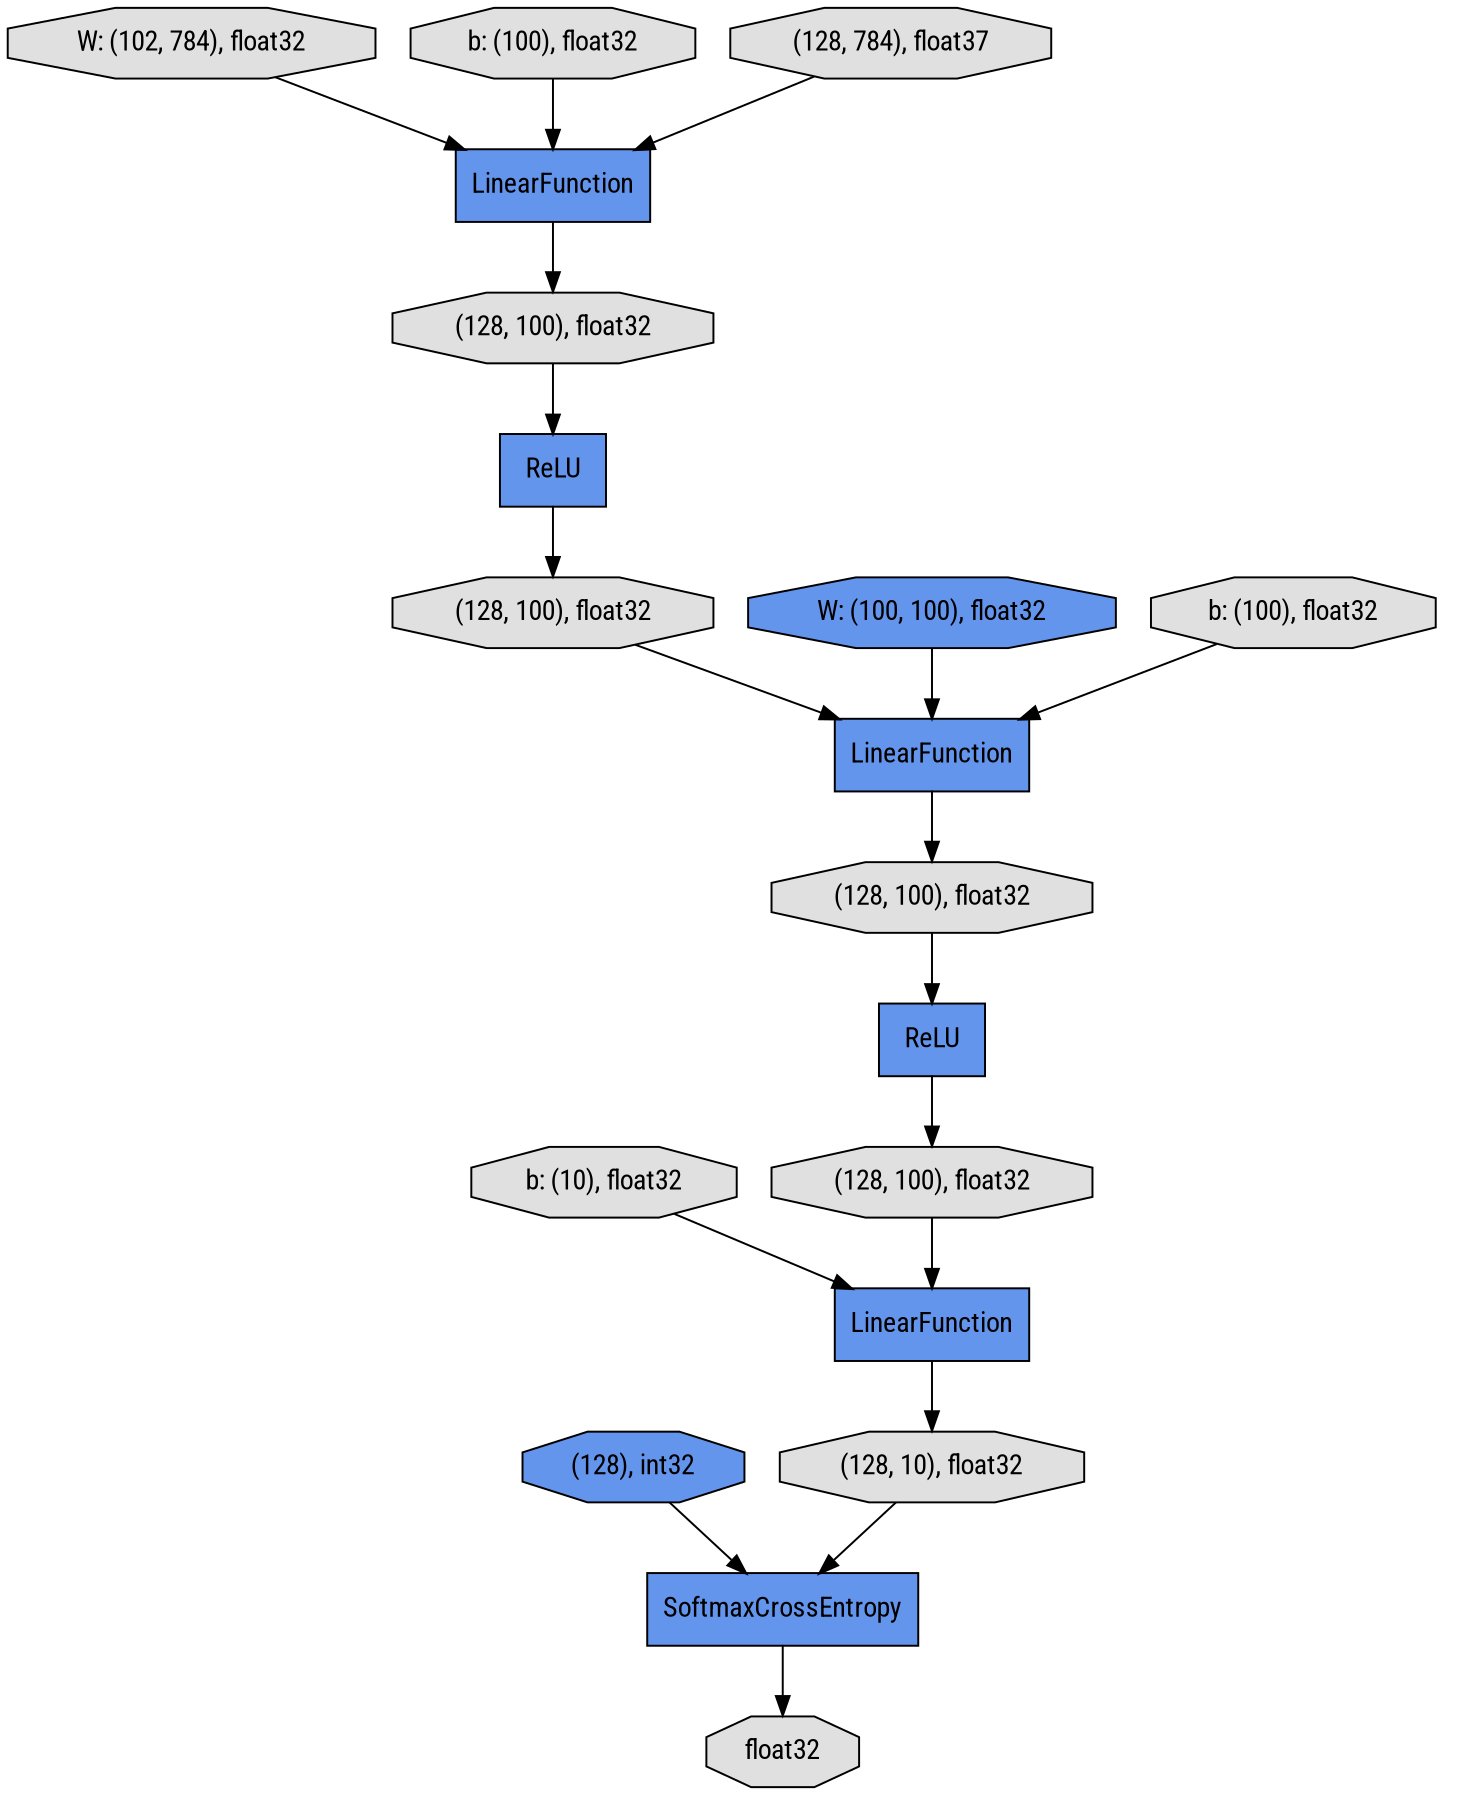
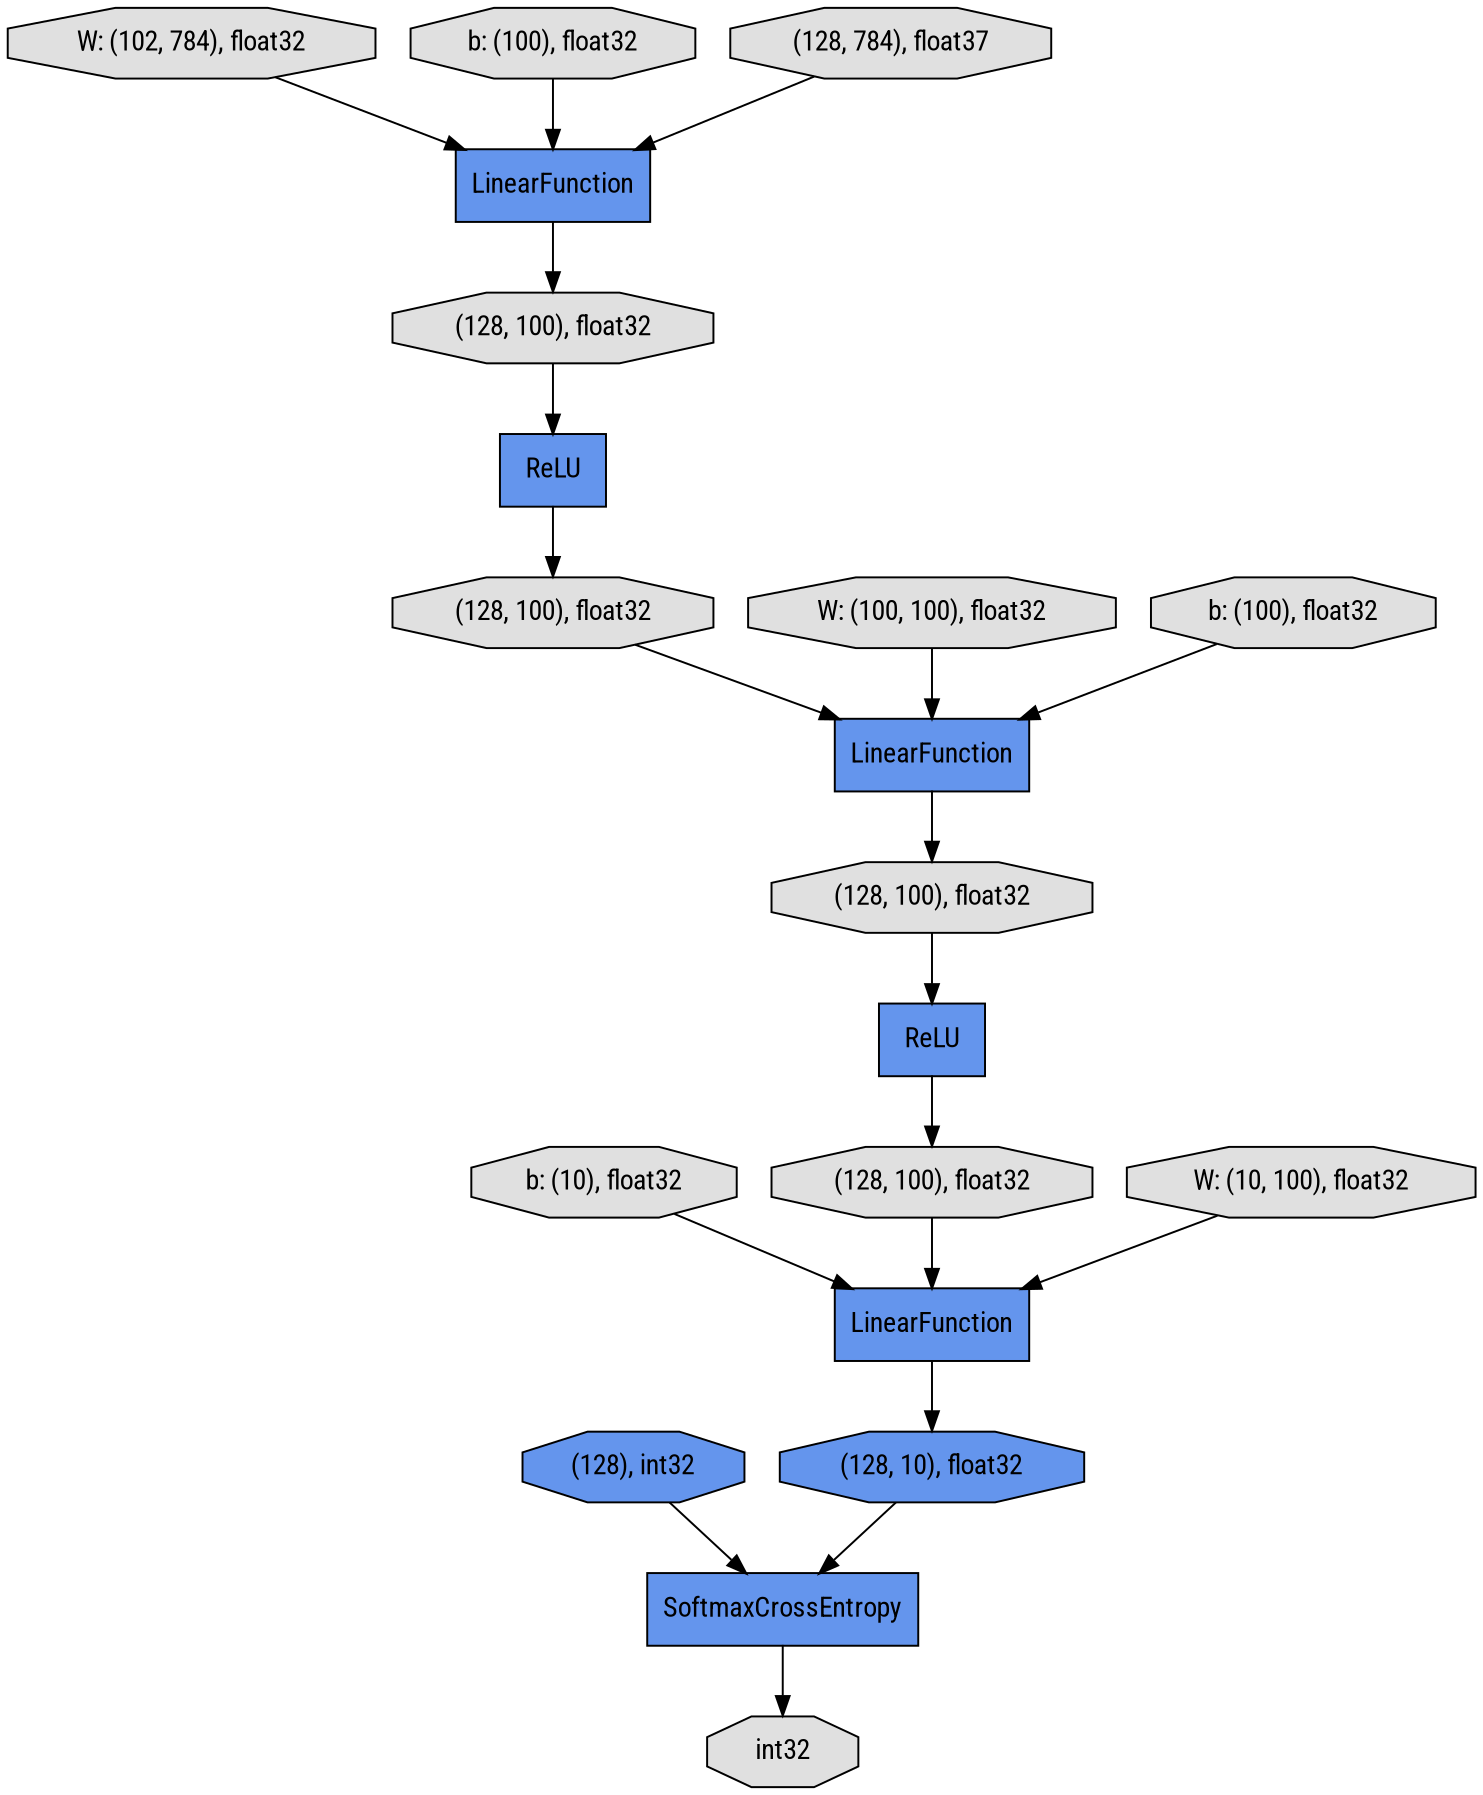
(932, 613) -> (932, 613)
none -> (1301, 1182)
(932, 1467) -> (932, 1467)
(783, 1752) -> (783, 1752)
